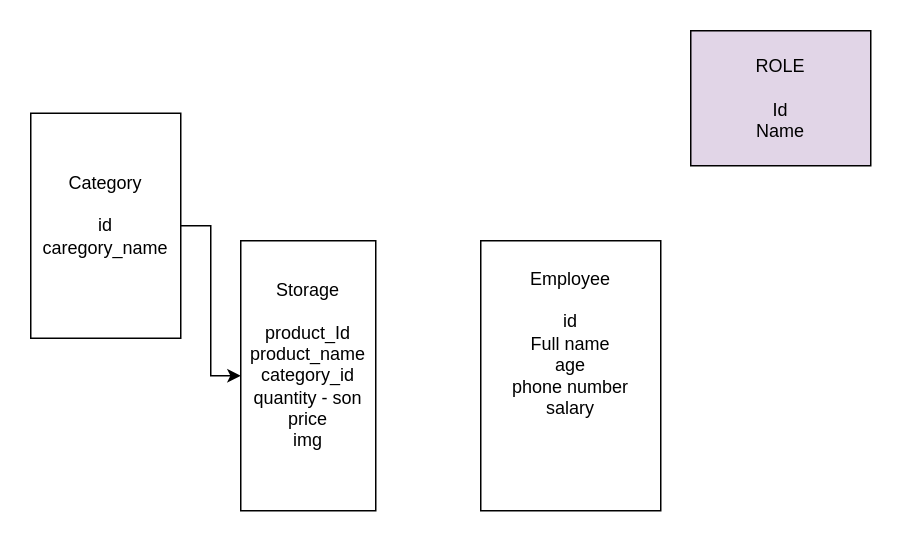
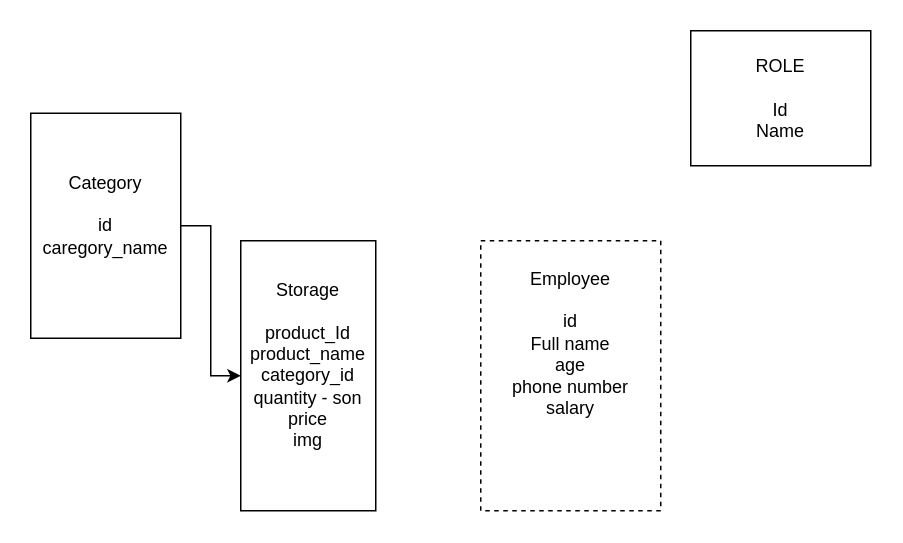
(781, 98) -> (781, 98)
(571, 376) -> (571, 376)
